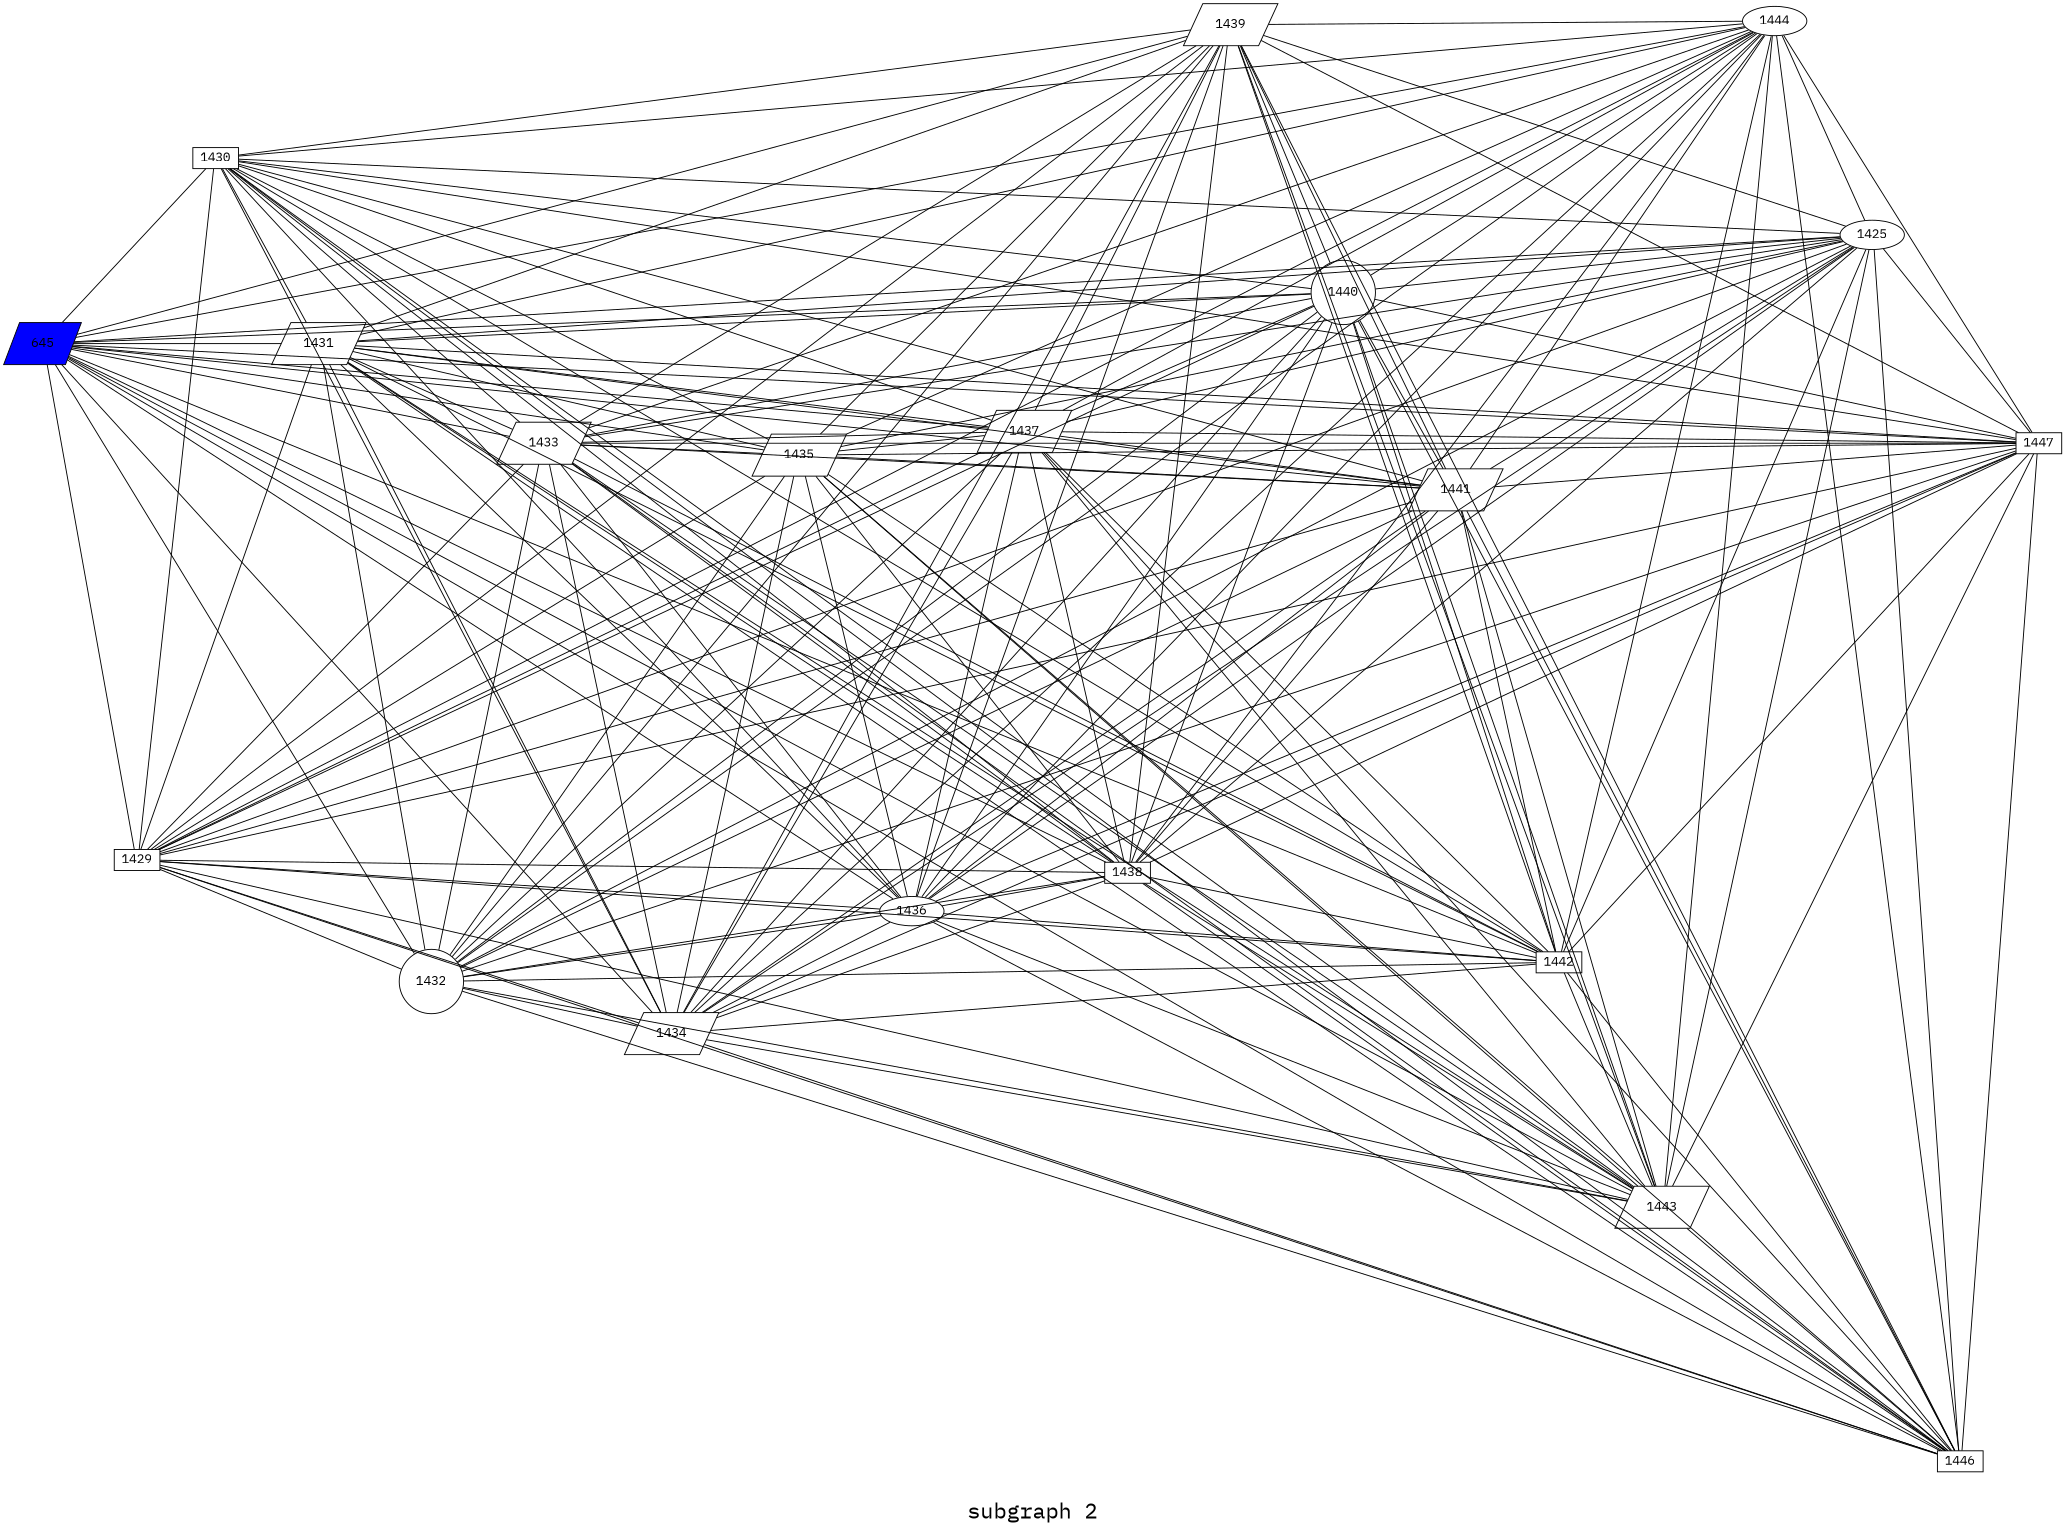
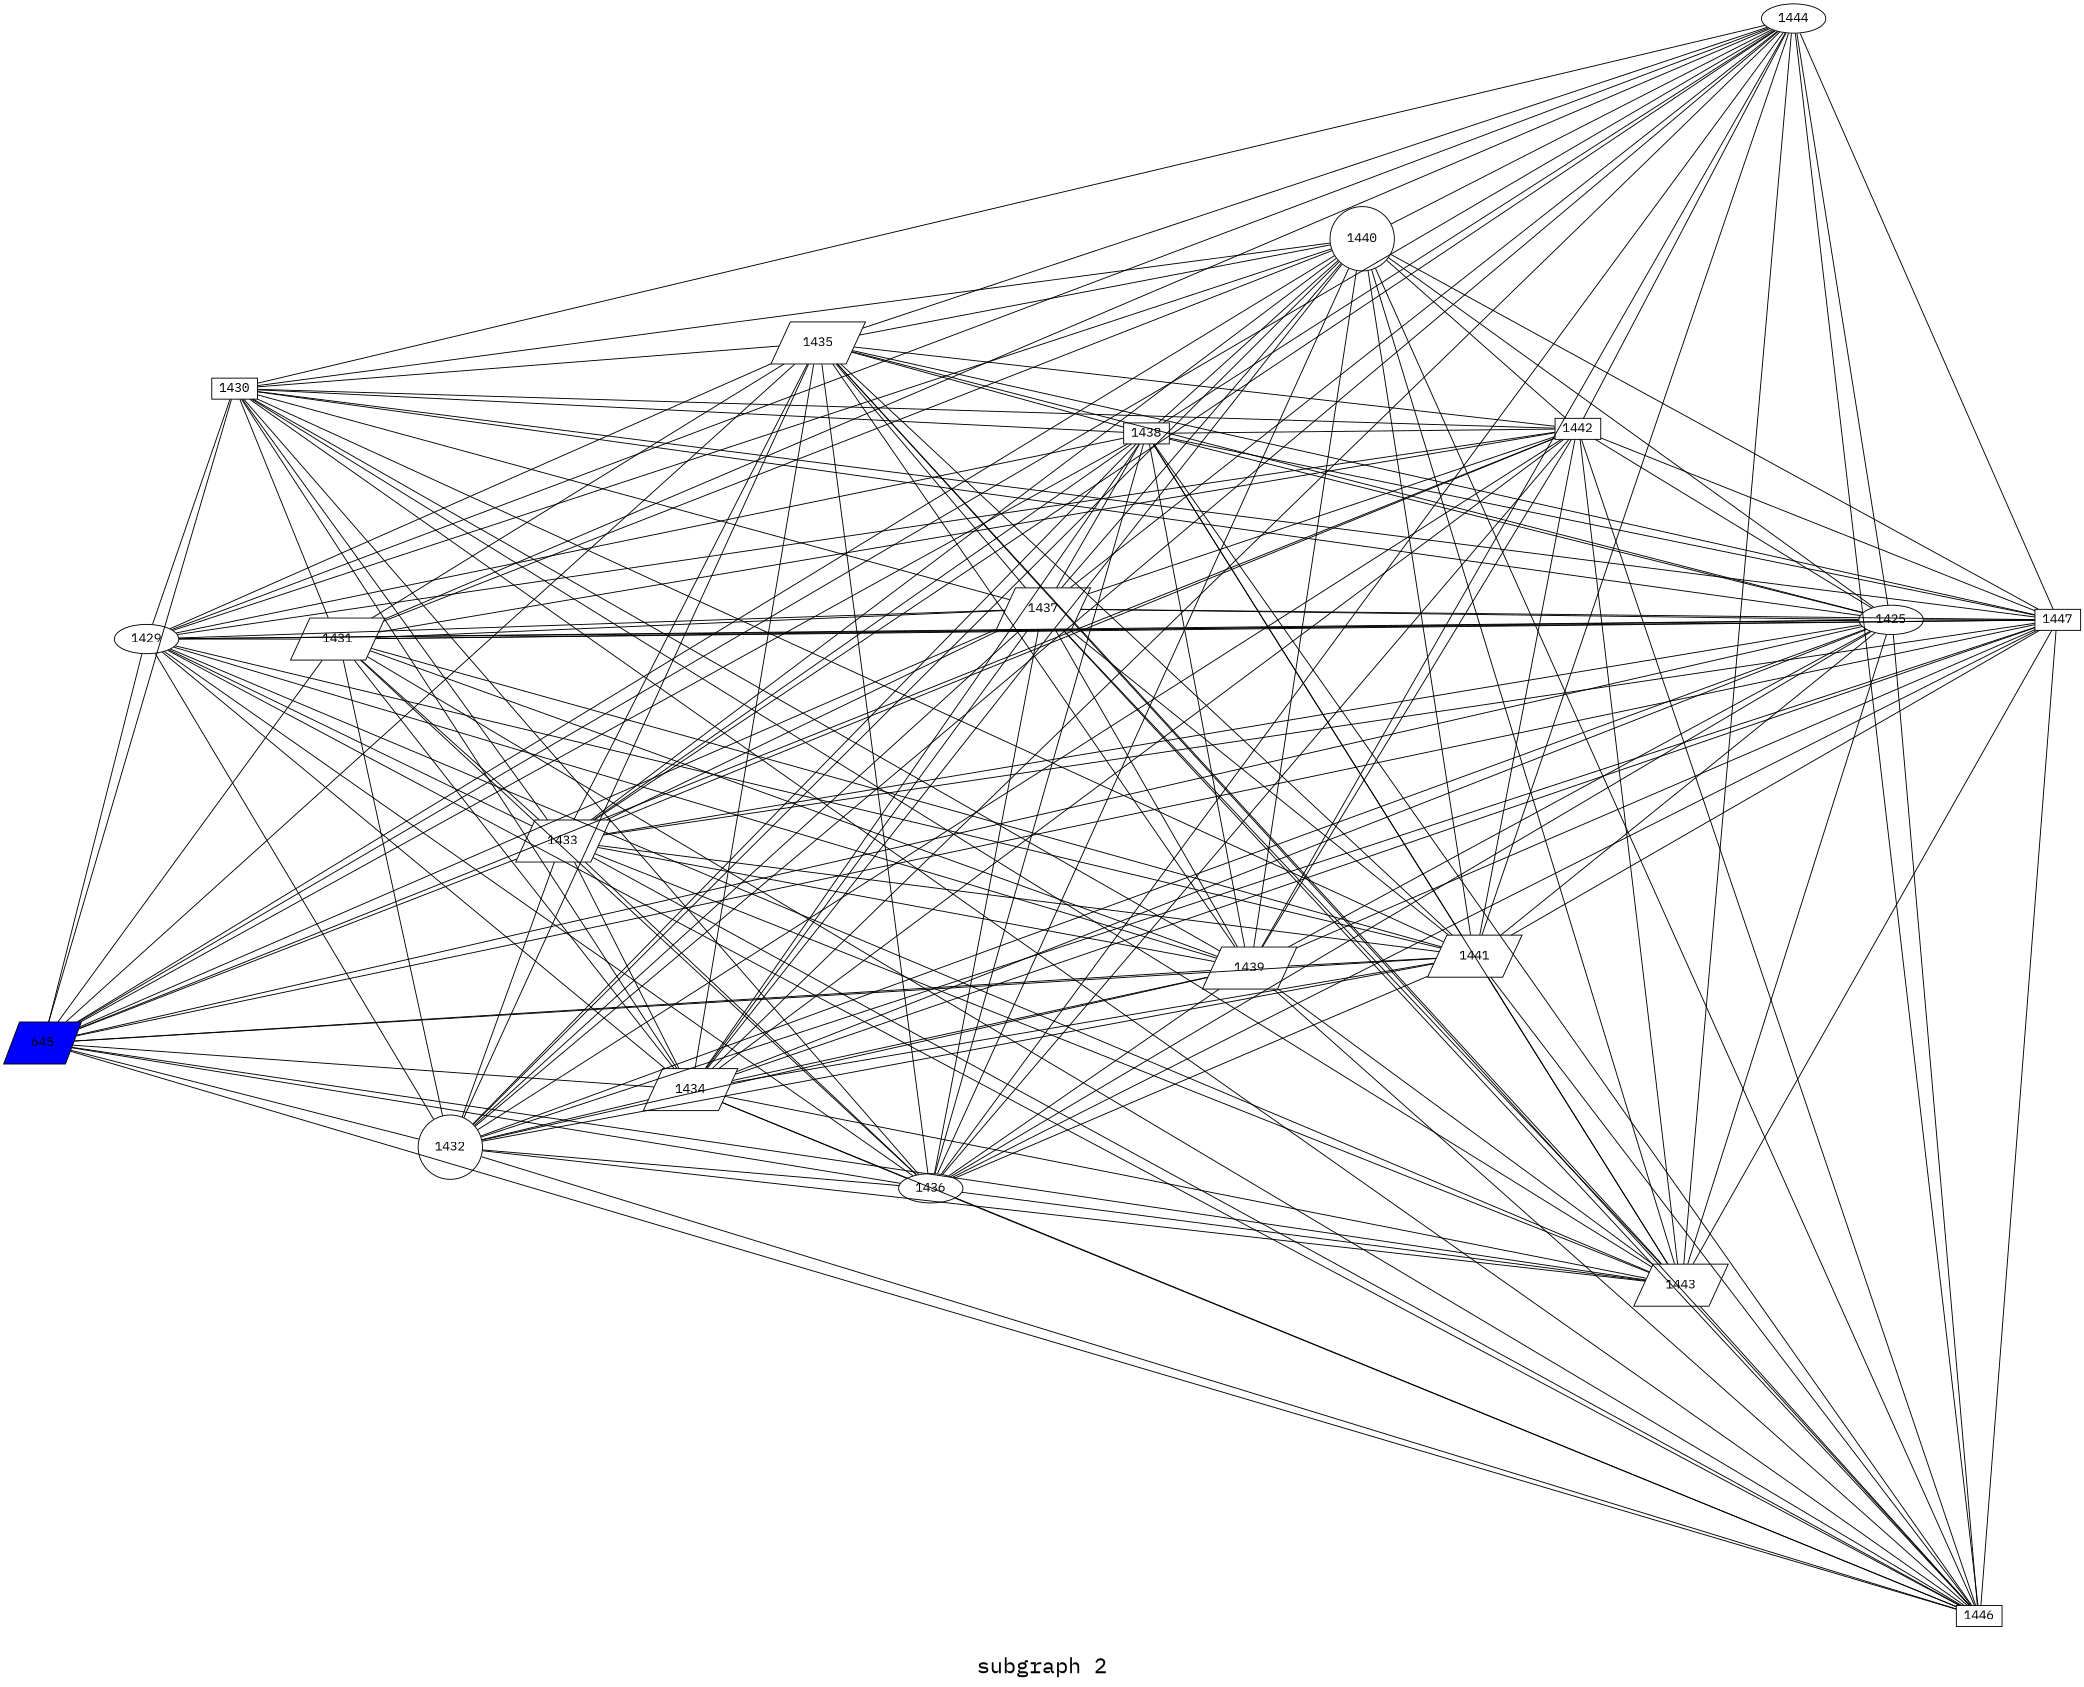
none -> (1095, 290)
(901, 725) -> none
(926, 734) -> none
(137, 860) -> (147, 639)
